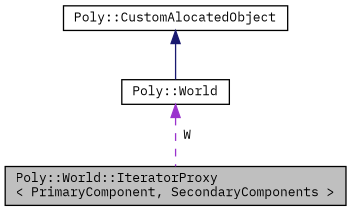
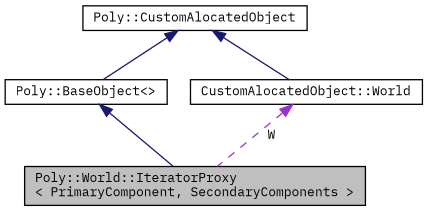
none -> (86, 92)
(176, 92) -> (306, 92)
